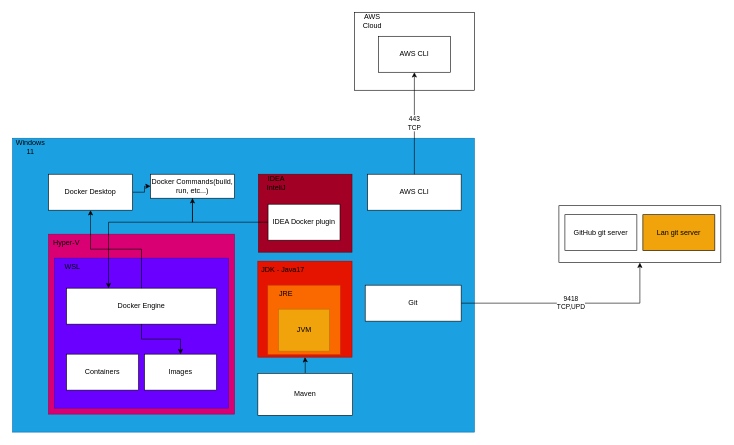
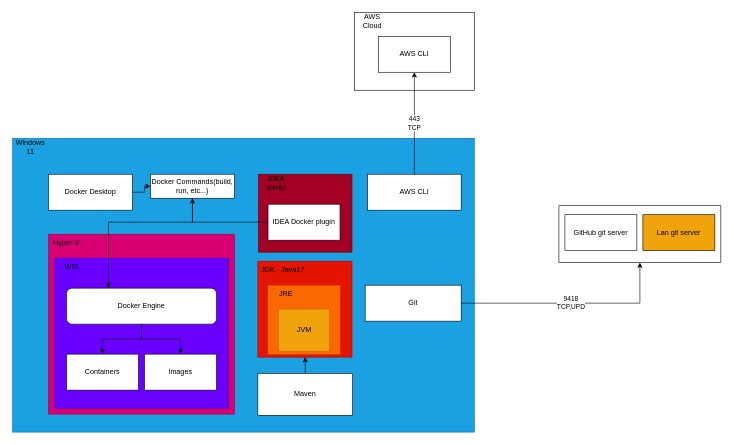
(141, 268) -> (102, 343)
(141, 306) -> (141, 306)
